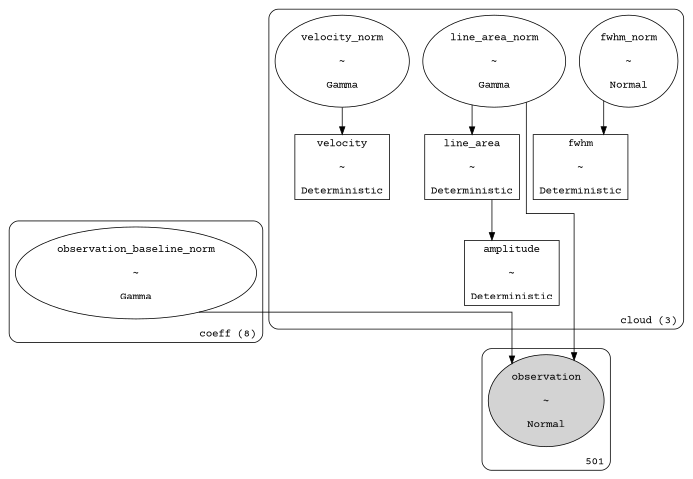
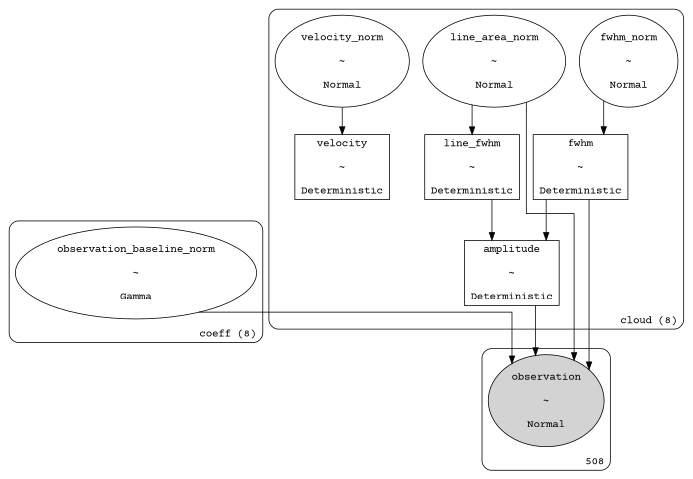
(342, 61) -> (342, 61)
(494, 61) -> (494, 61)
(472, 167) -> (472, 167)
none -> (546, 219)
none -> (589, 281)
(649, 320) -> (649, 320)
none -> (536, 323)
(595, 461) -> (595, 461)
